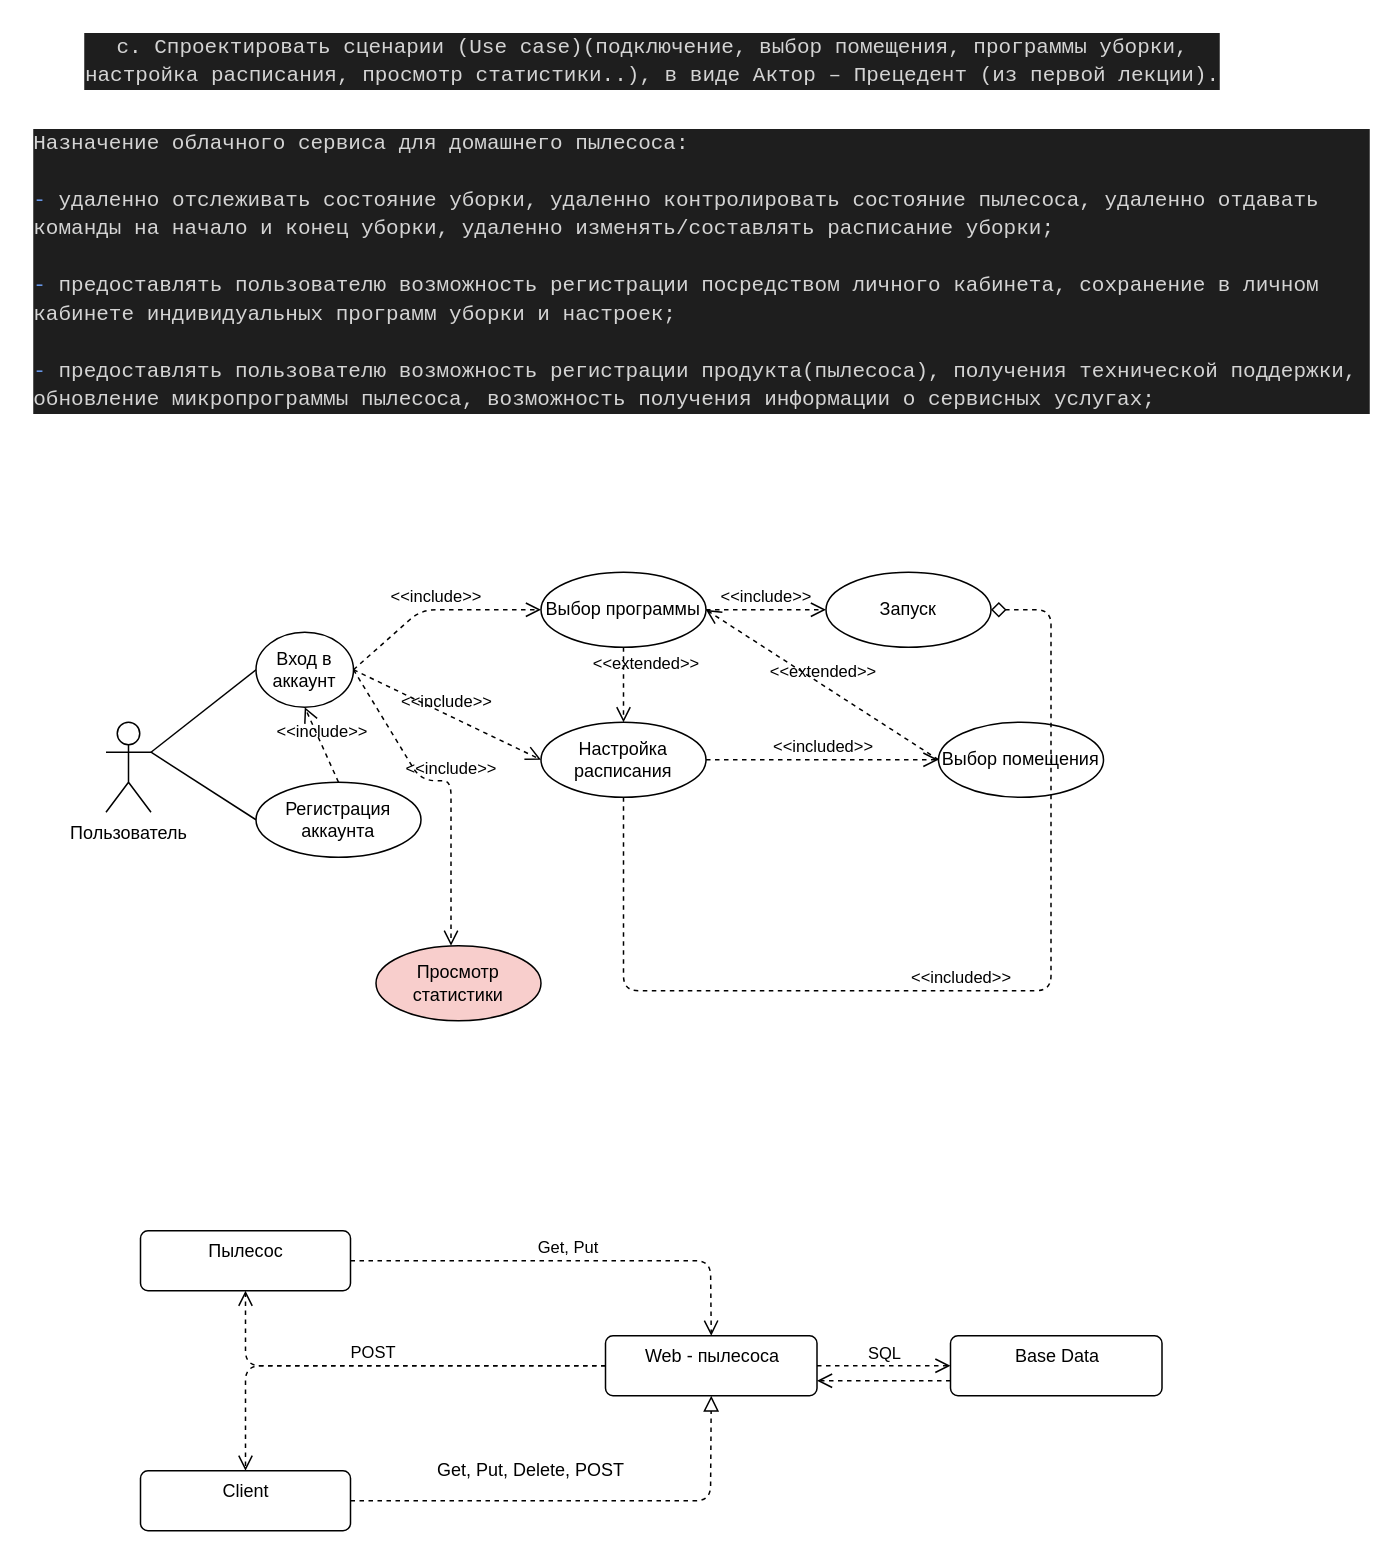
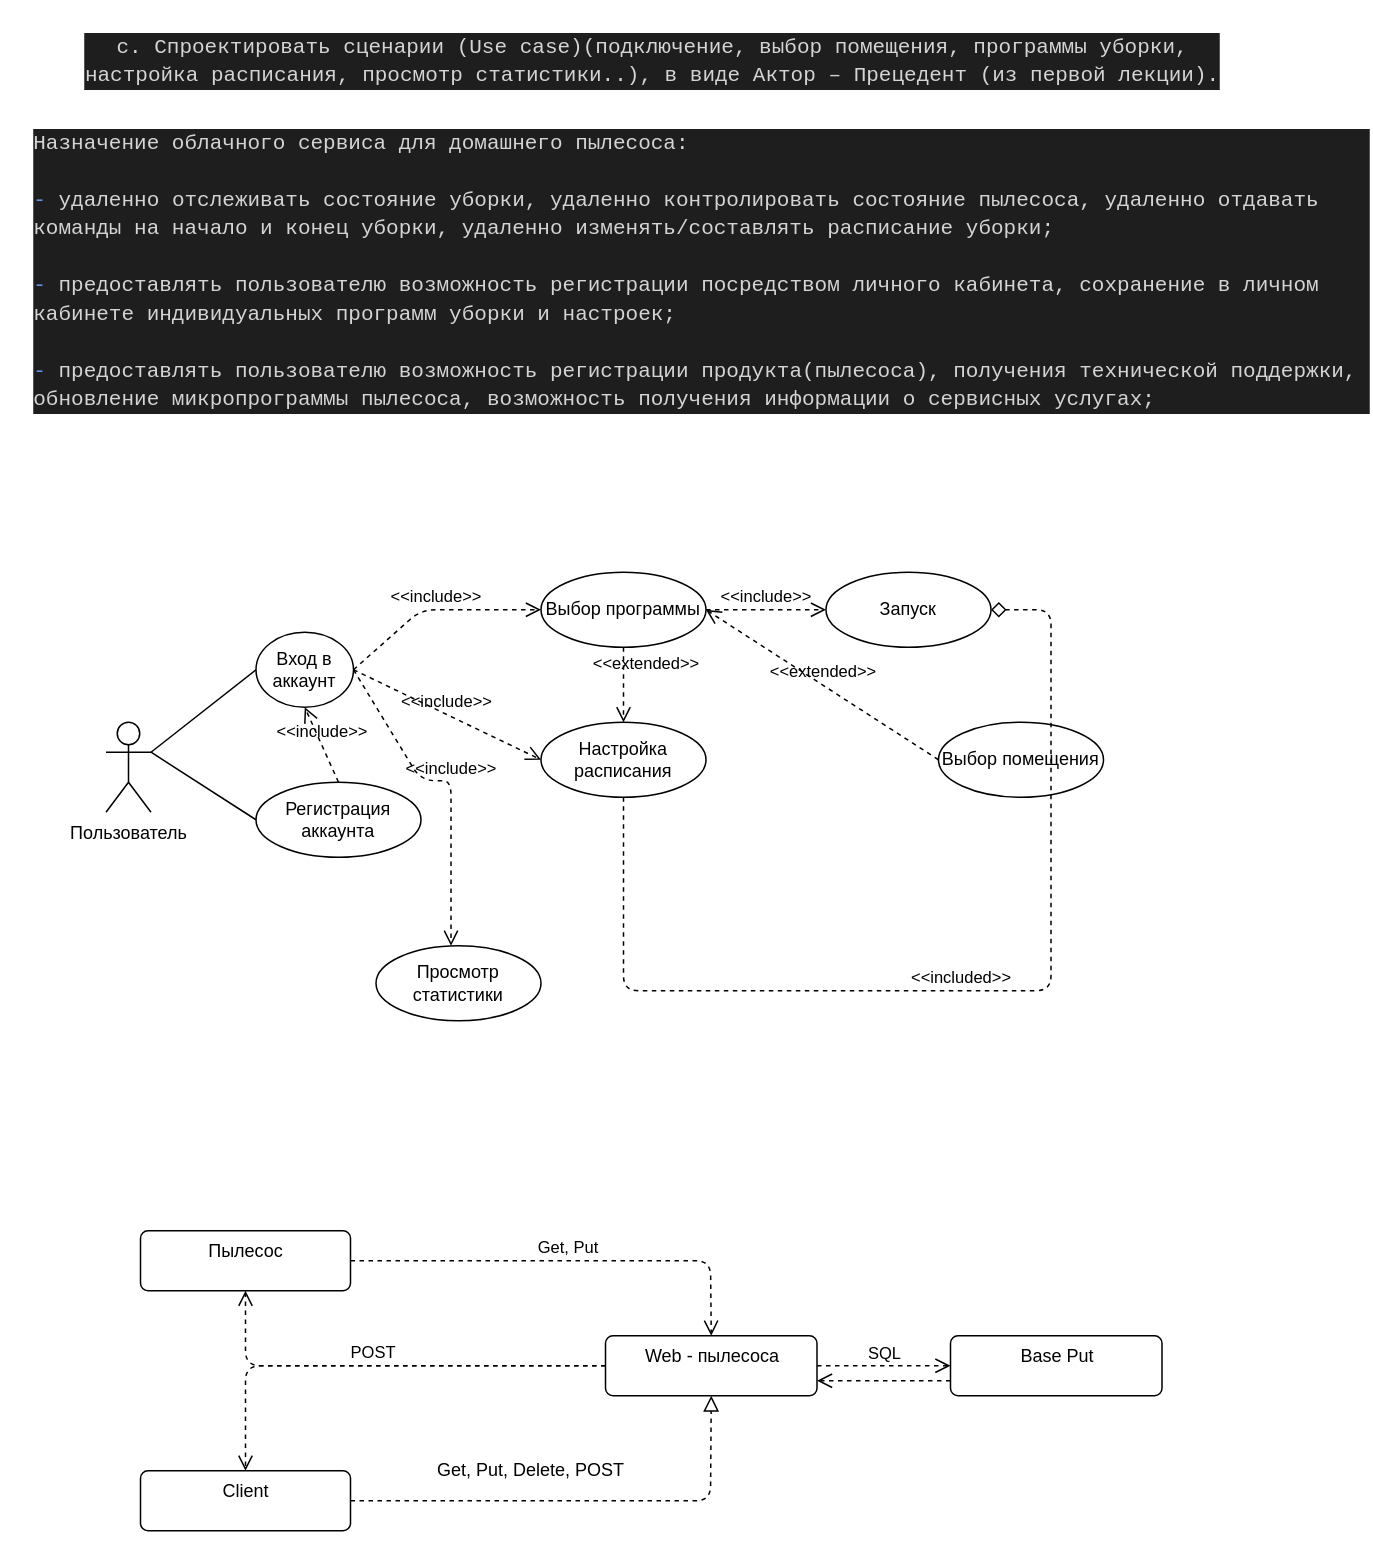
(820, 760) -> none
(458, 983) -> (458, 983)
(1058, 1357) -> (1058, 1357)
